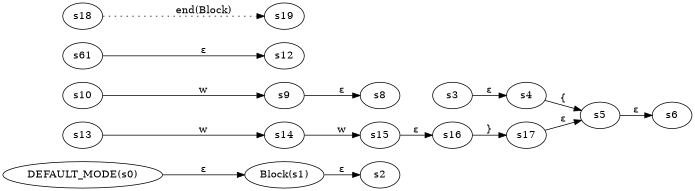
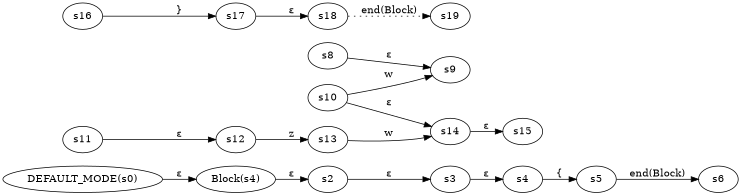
(83, 56) -> (83, 140)
(328, 96) -> (385, 62)
(636, 110) -> (657, 174)
none -> (385, 114)
(560, 126) -> (278, 16)
(342, 130) -> (487, 126)
(412, 135) -> none
none -> (278, 140)
(284, 175) -> (236, 179)
none -> (385, 179)
